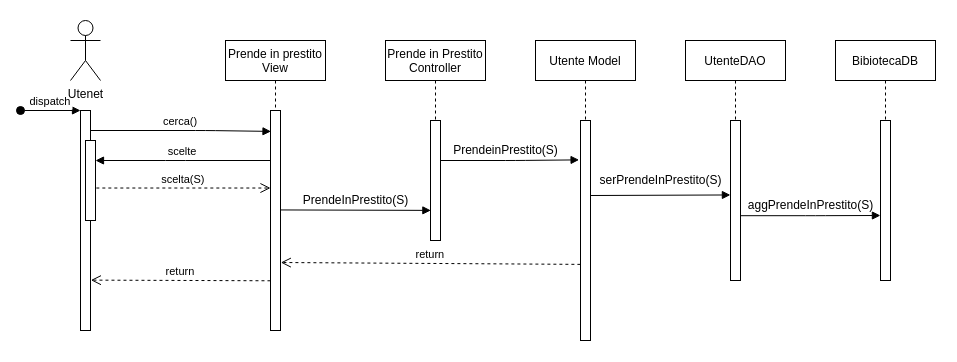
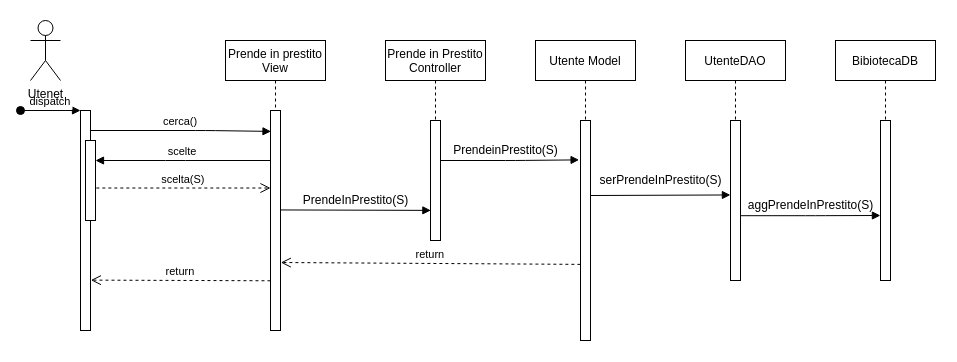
(86, 51) -> (46, 51)
